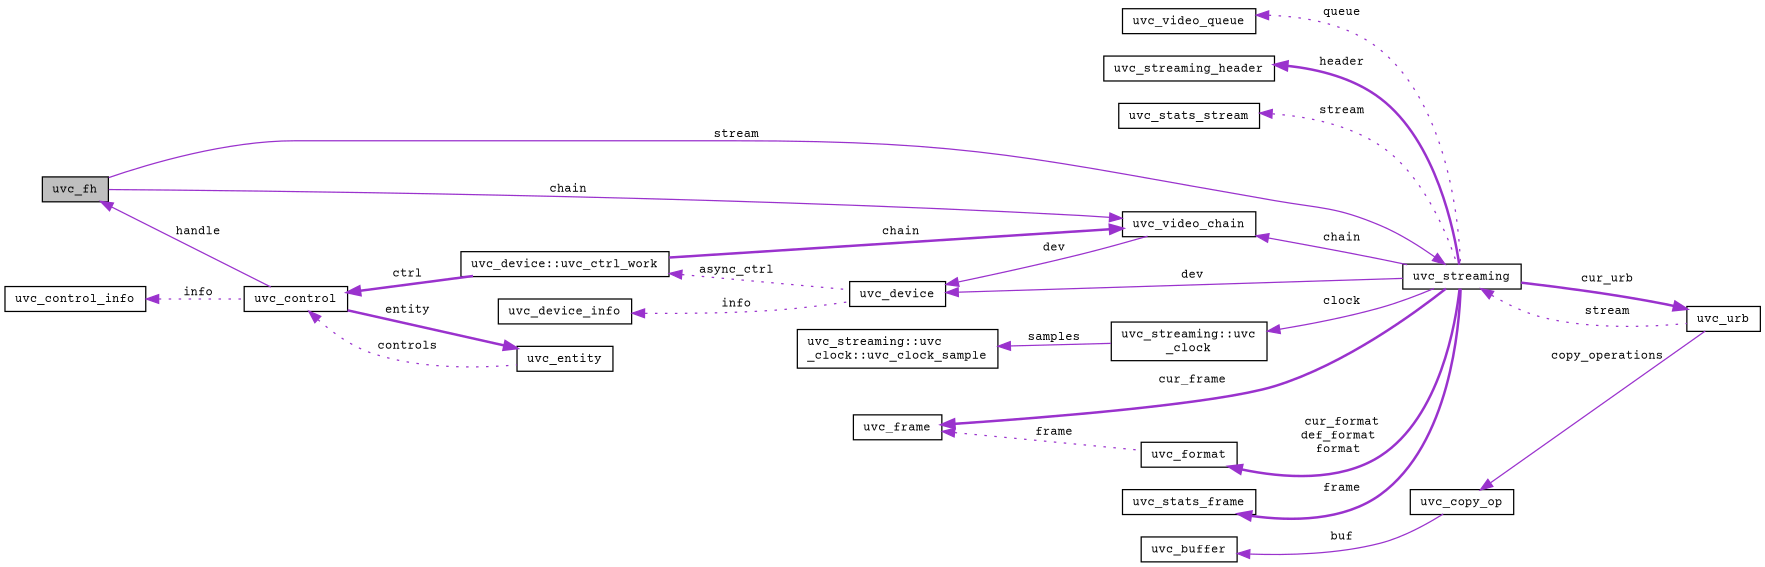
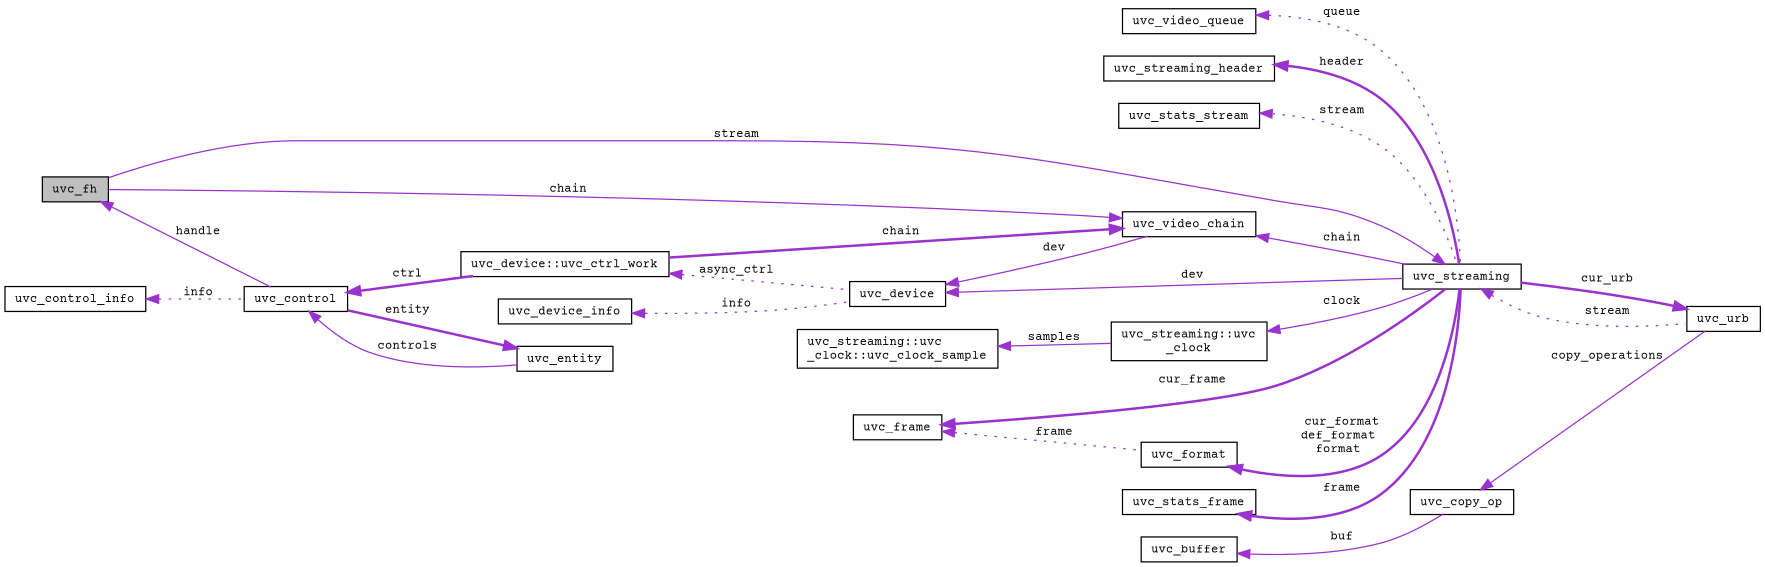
(412, 363) -> (412, 363)
